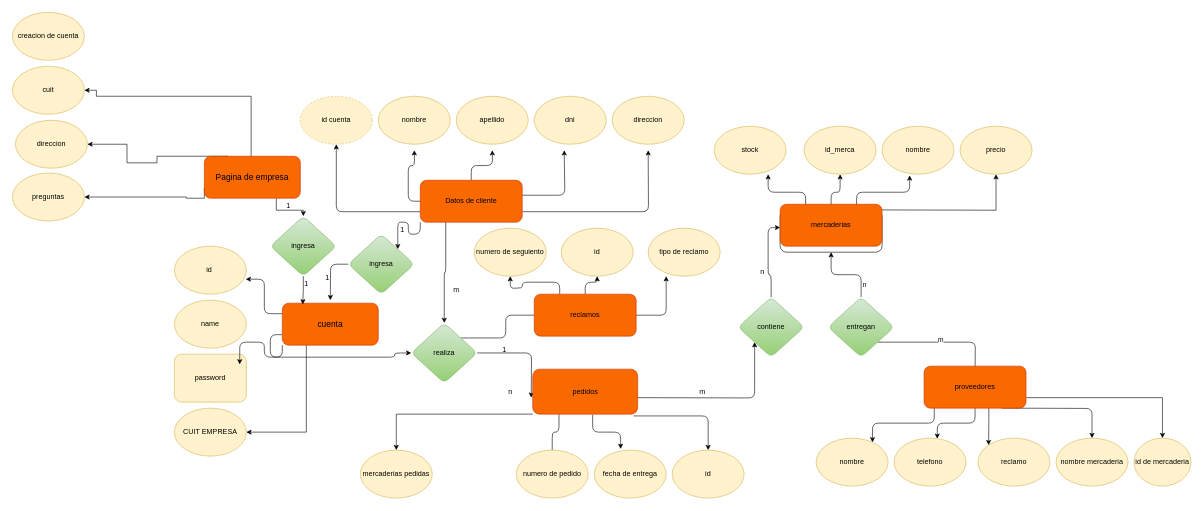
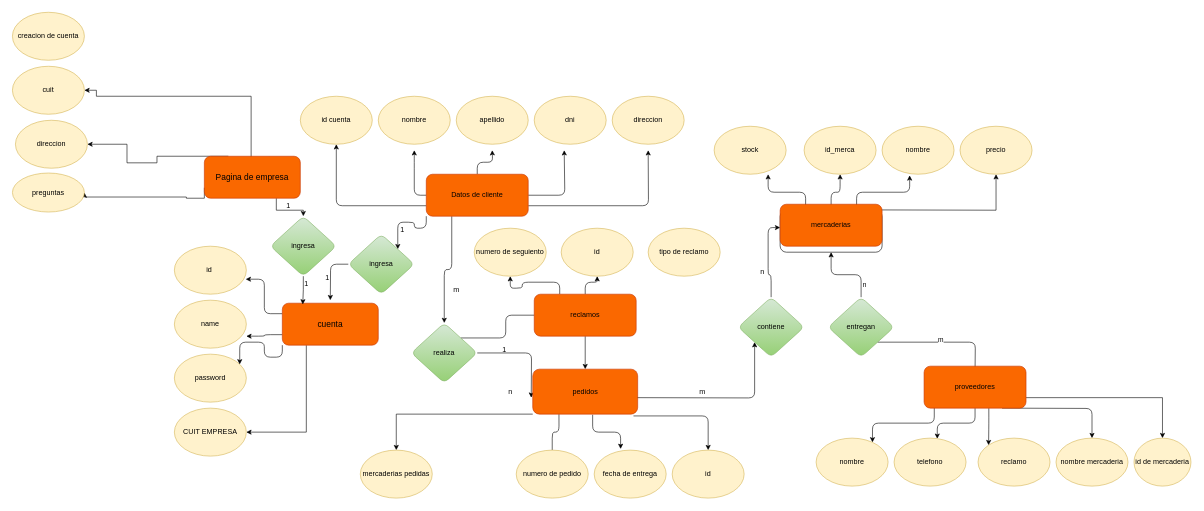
(336, 120) -> (336, 120)
(48, 197) -> (48, 193)
(471, 201) -> (477, 195)
(665, 314) -> (585, 363)
(395, 354) -> (265, 335)
(210, 378) -> (210, 378)
